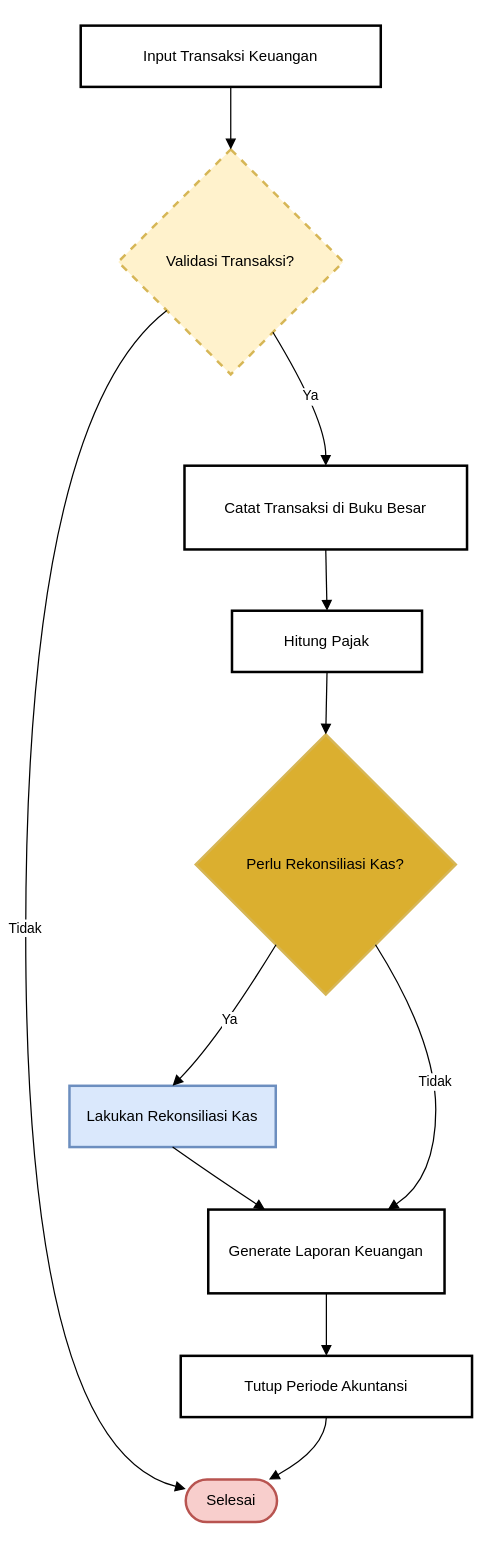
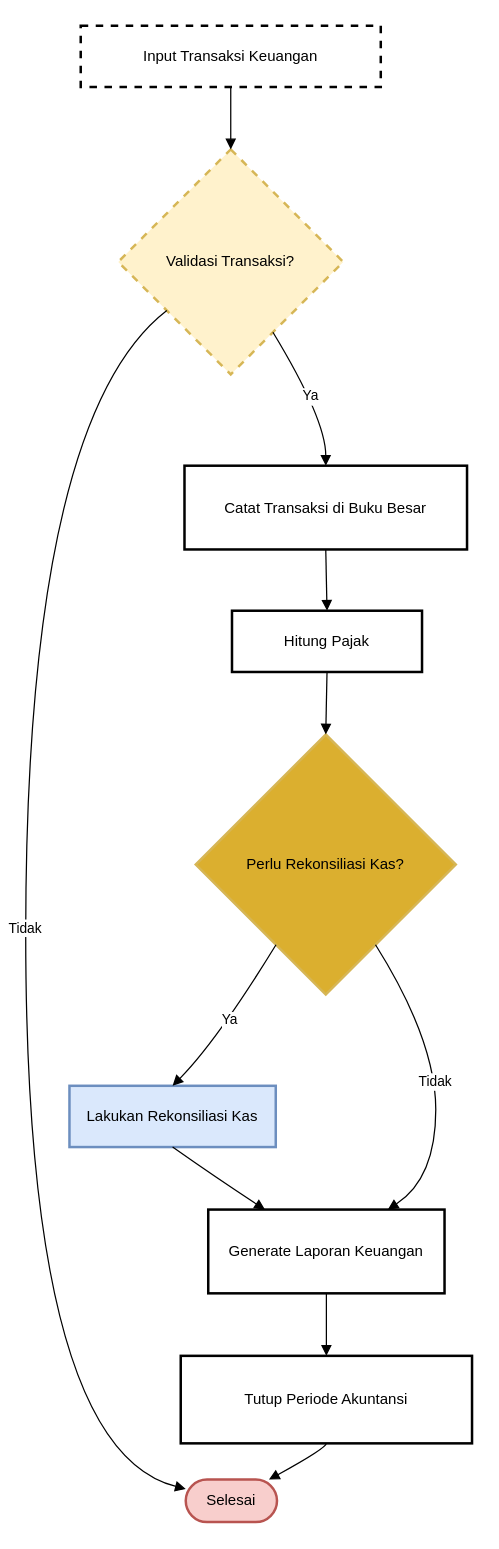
(231, 56) -> (231, 56)
(326, 1386) -> (326, 1399)
